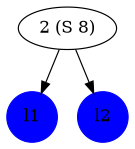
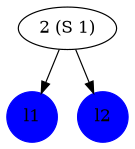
(67, 28) -> (67, 28)
